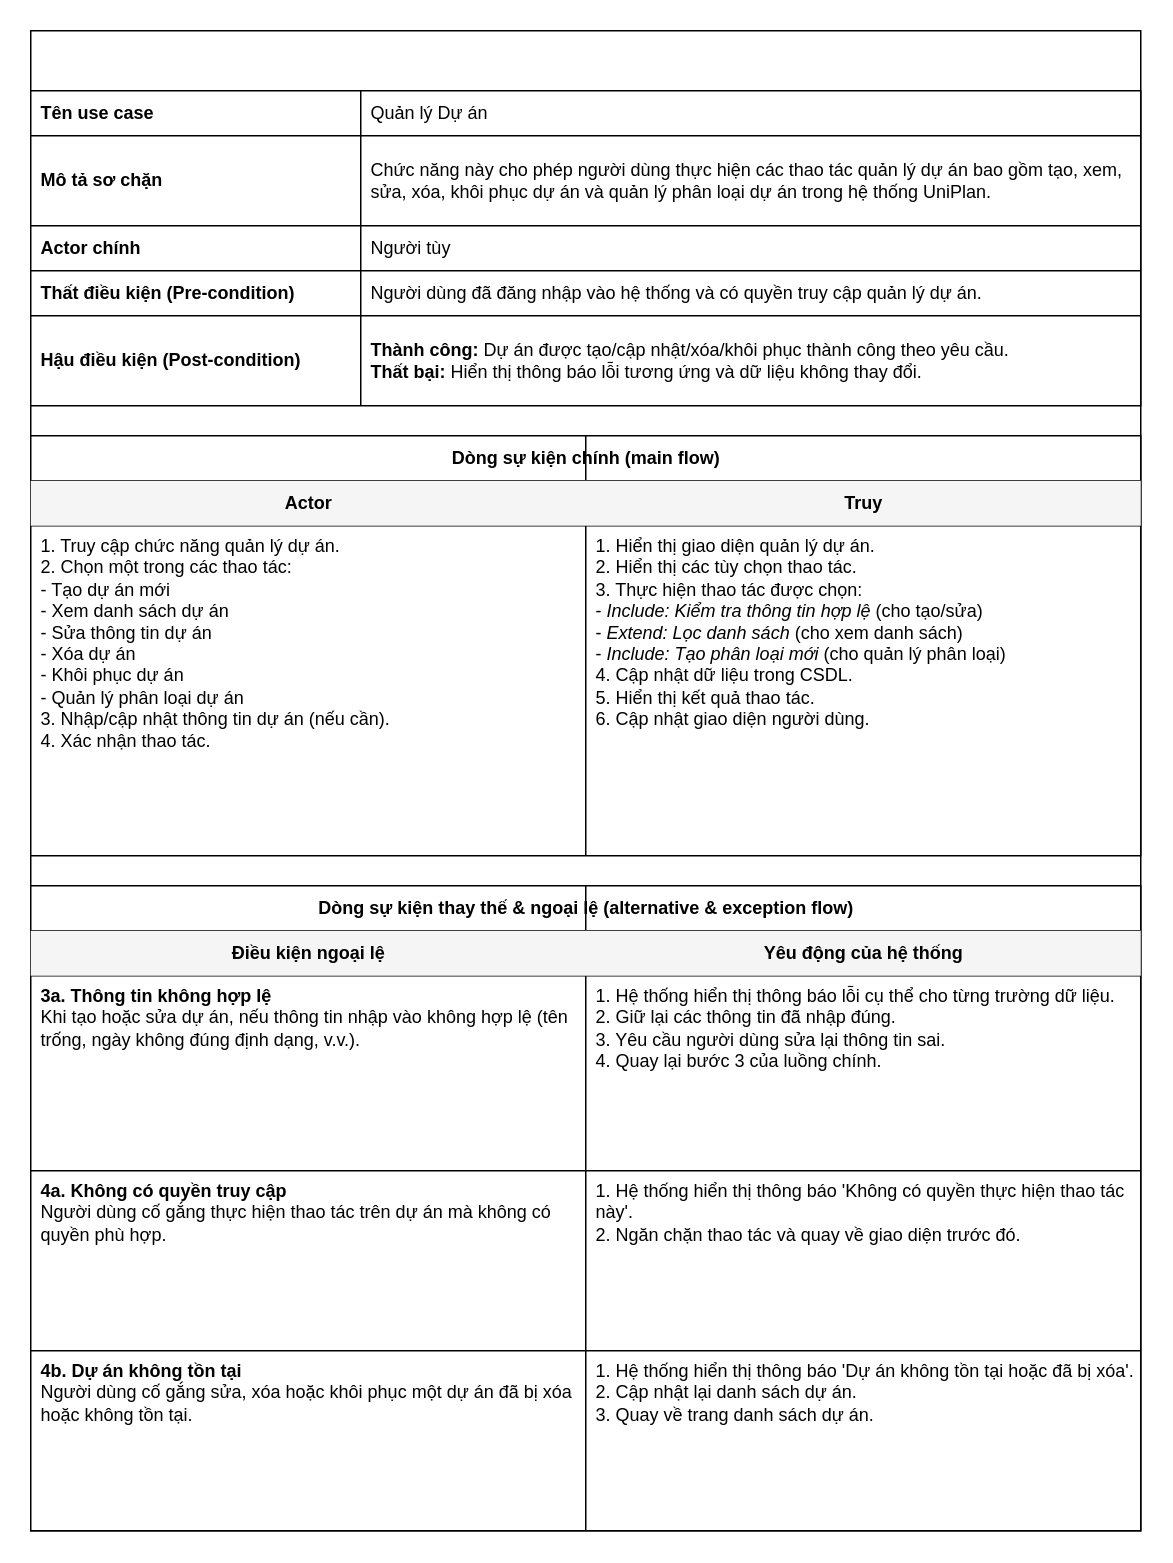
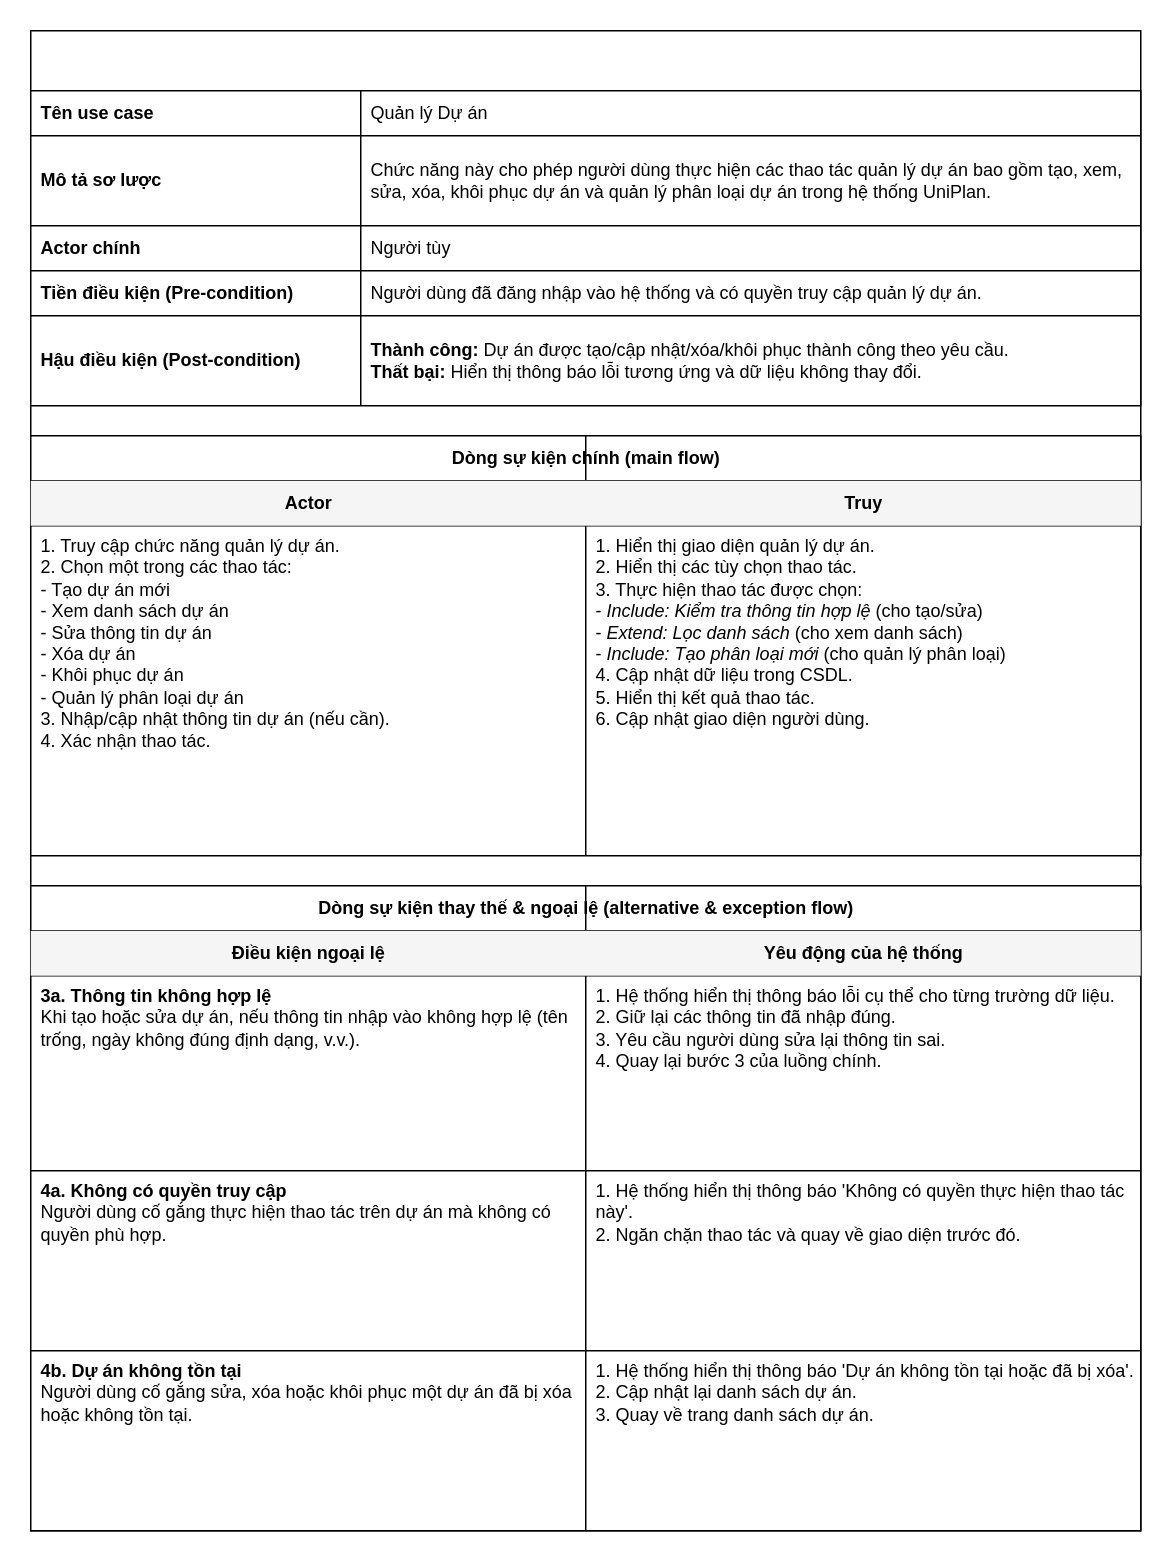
(100, 181) -> (97, 181)
(176, 293) -> (174, 293)
